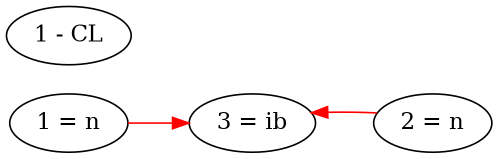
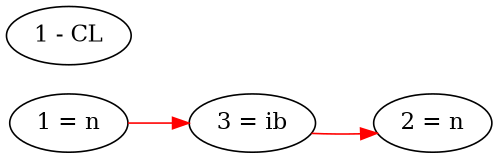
(353, 112) -> (336, 134)
